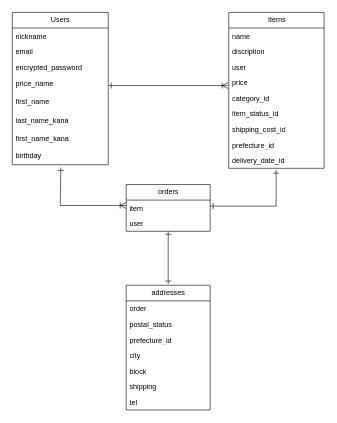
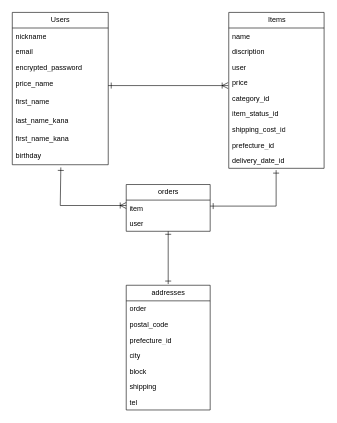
(155, 325) -> (151, 325)
